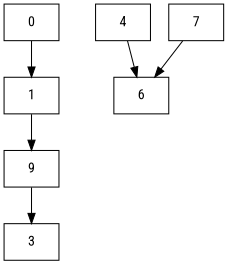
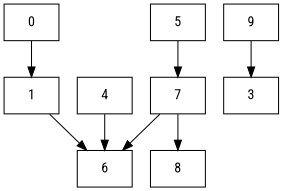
none -> (178, 22)
(32, 127) -> (64, 129)
none -> (178, 169)
